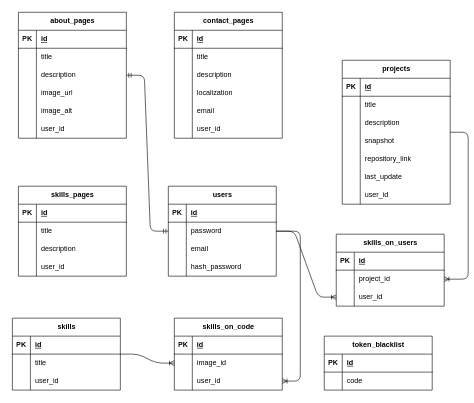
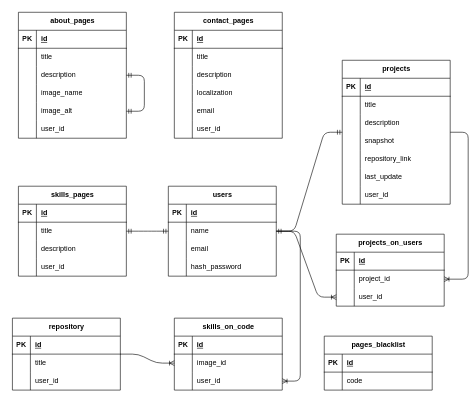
(57, 93) -> (60, 93)
(148, 160) -> (143, 109)
none -> (312, 174)
none -> (141, 231)
(207, 231) -> (199, 231)
(391, 243) -> (391, 243)
(67, 327) -> (67, 327)
(379, 345) -> (379, 345)
